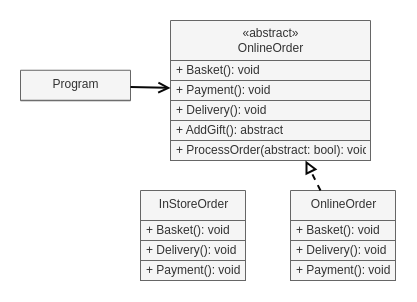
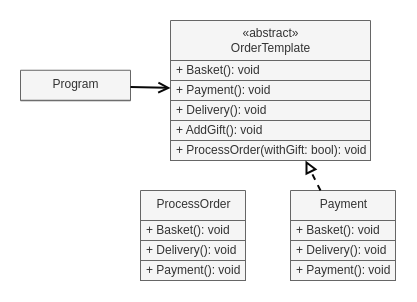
(271, 41) -> (271, 41)
(241, 131) -> (226, 131)
(287, 151) -> (283, 151)
(194, 205) -> (194, 205)
(344, 205) -> (344, 205)
